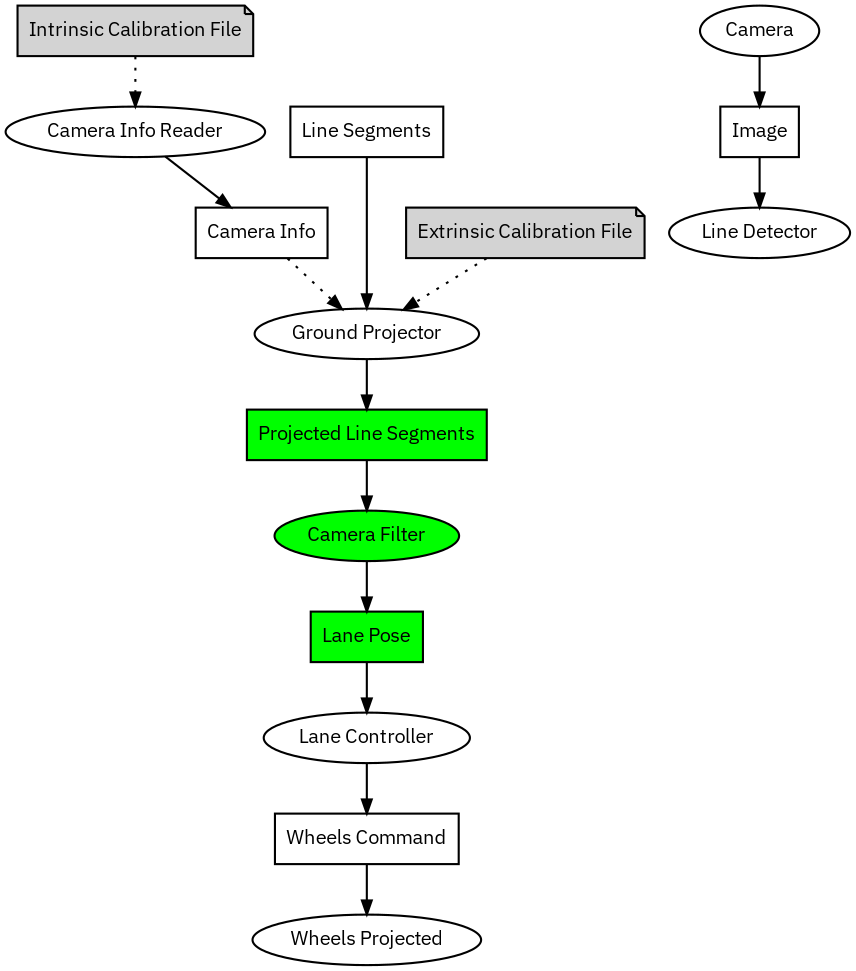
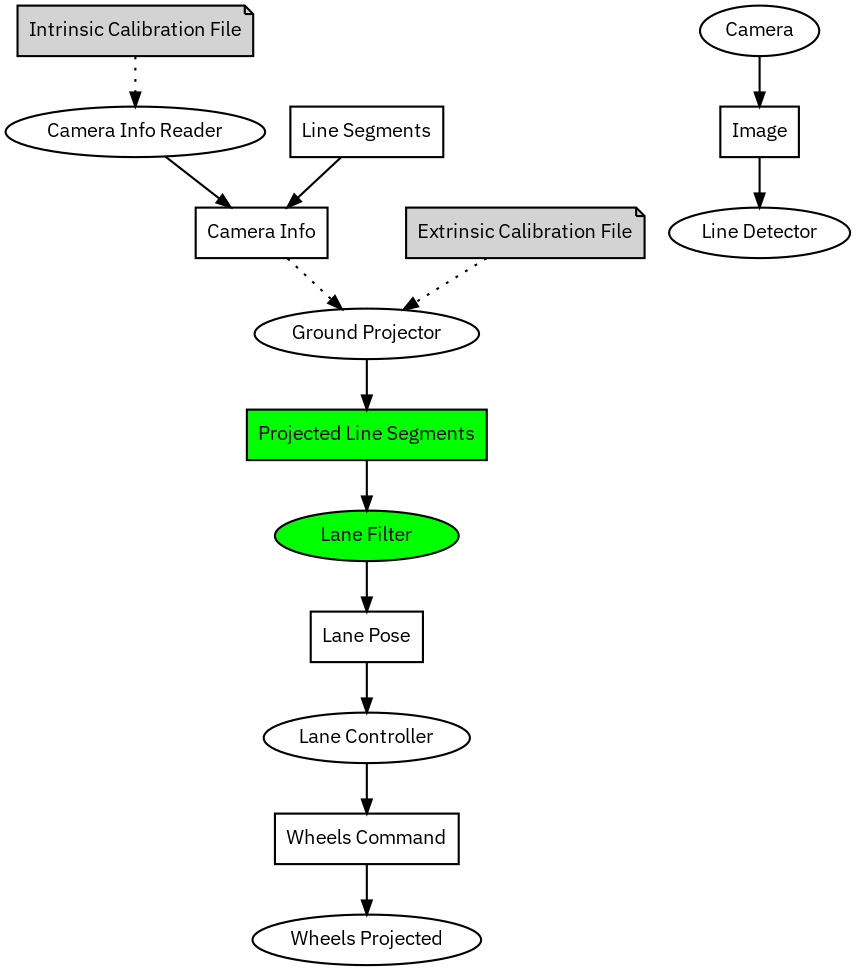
(367, 226) -> (319, 178)
(367, 536) -> (367, 536)
(367, 637) -> (367, 637)
